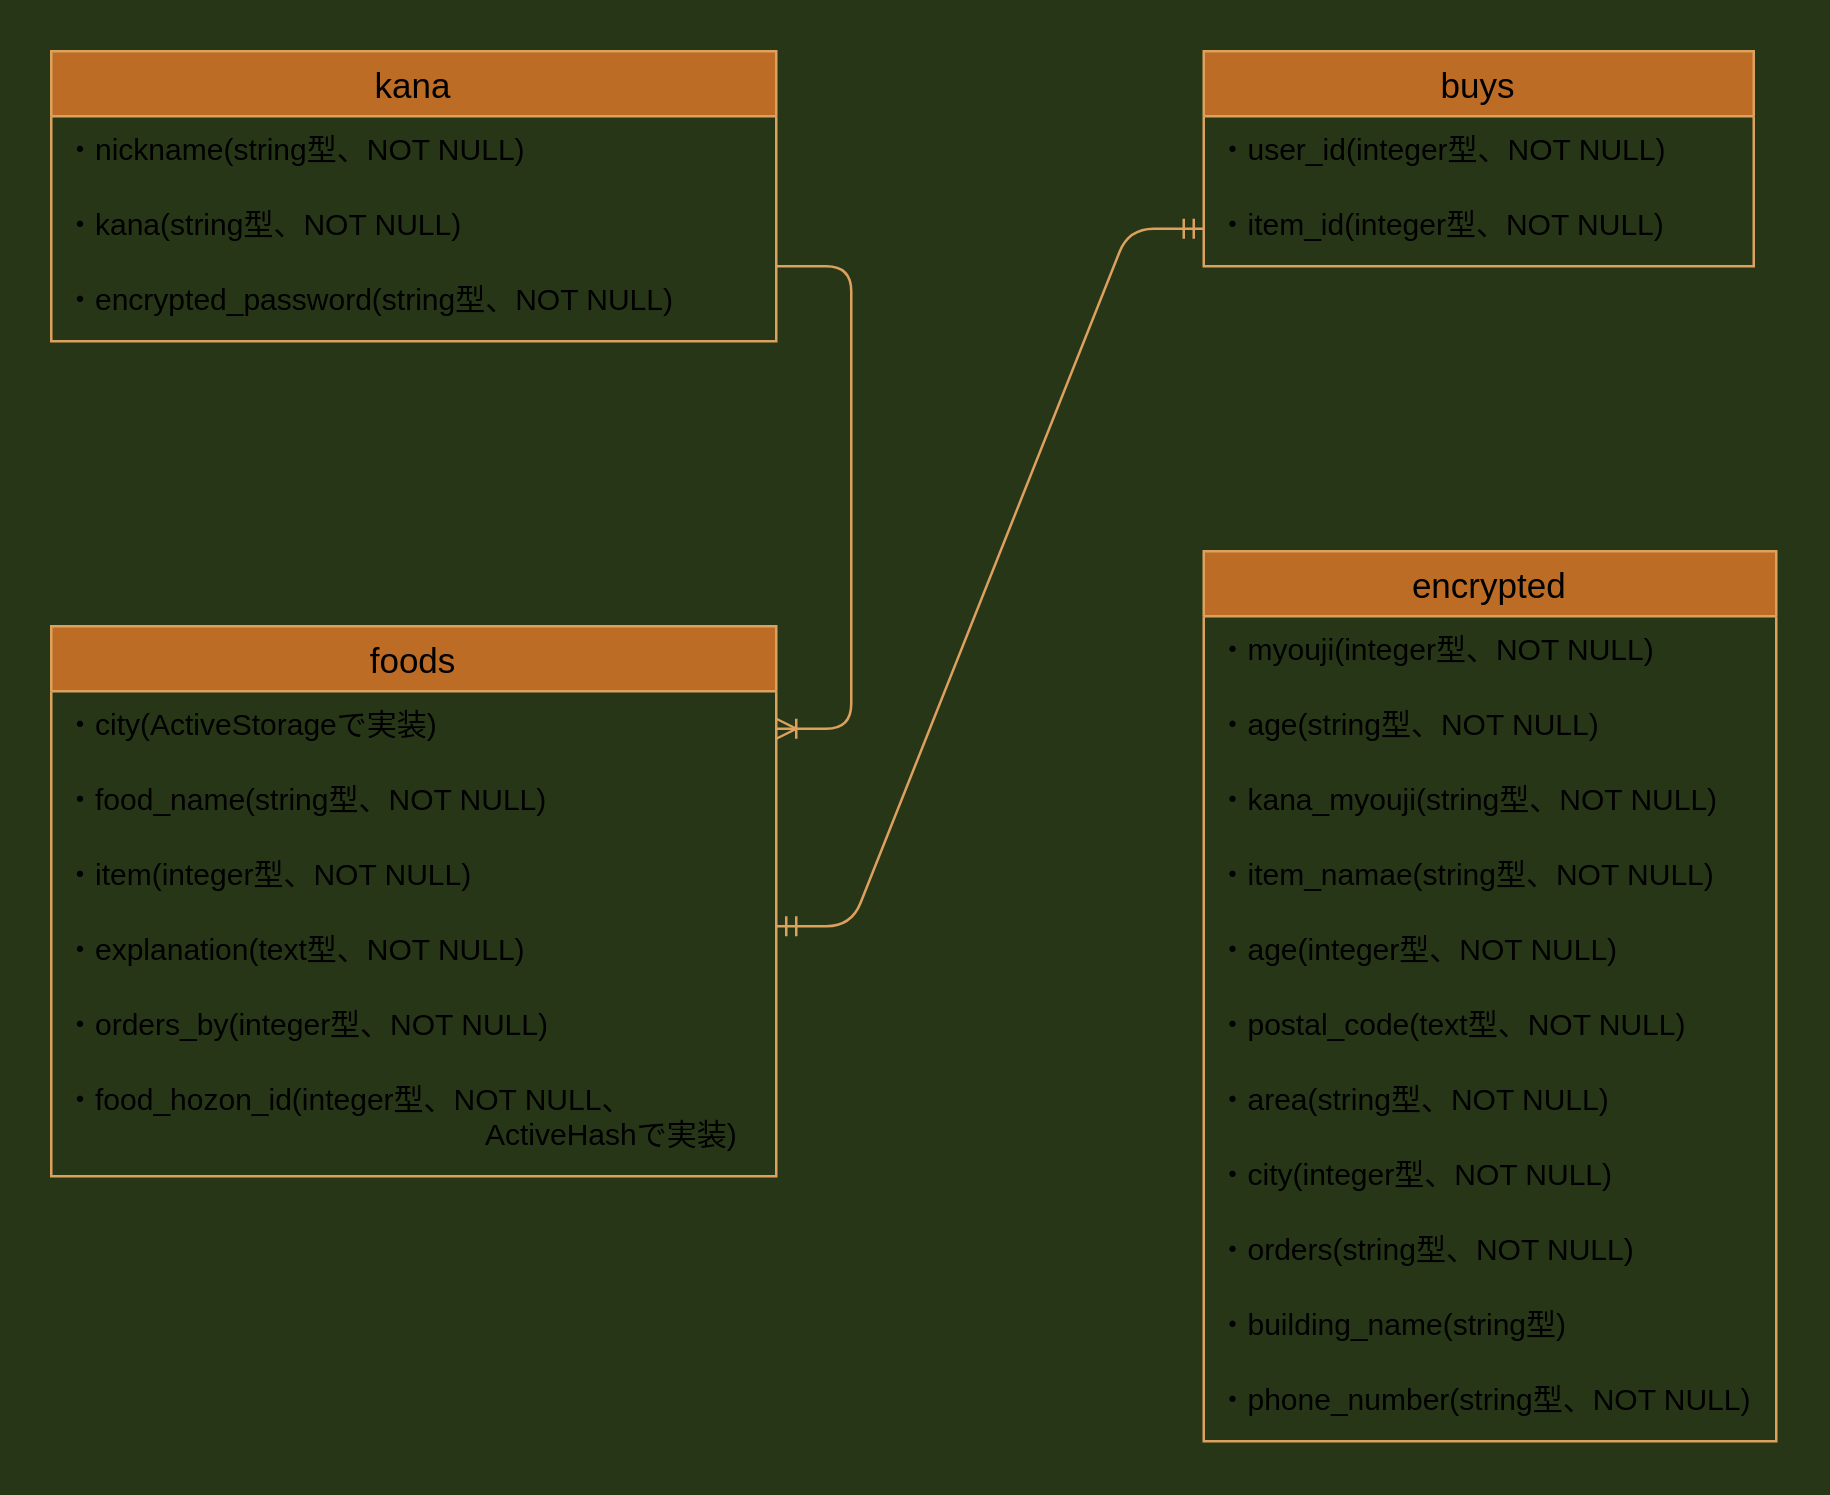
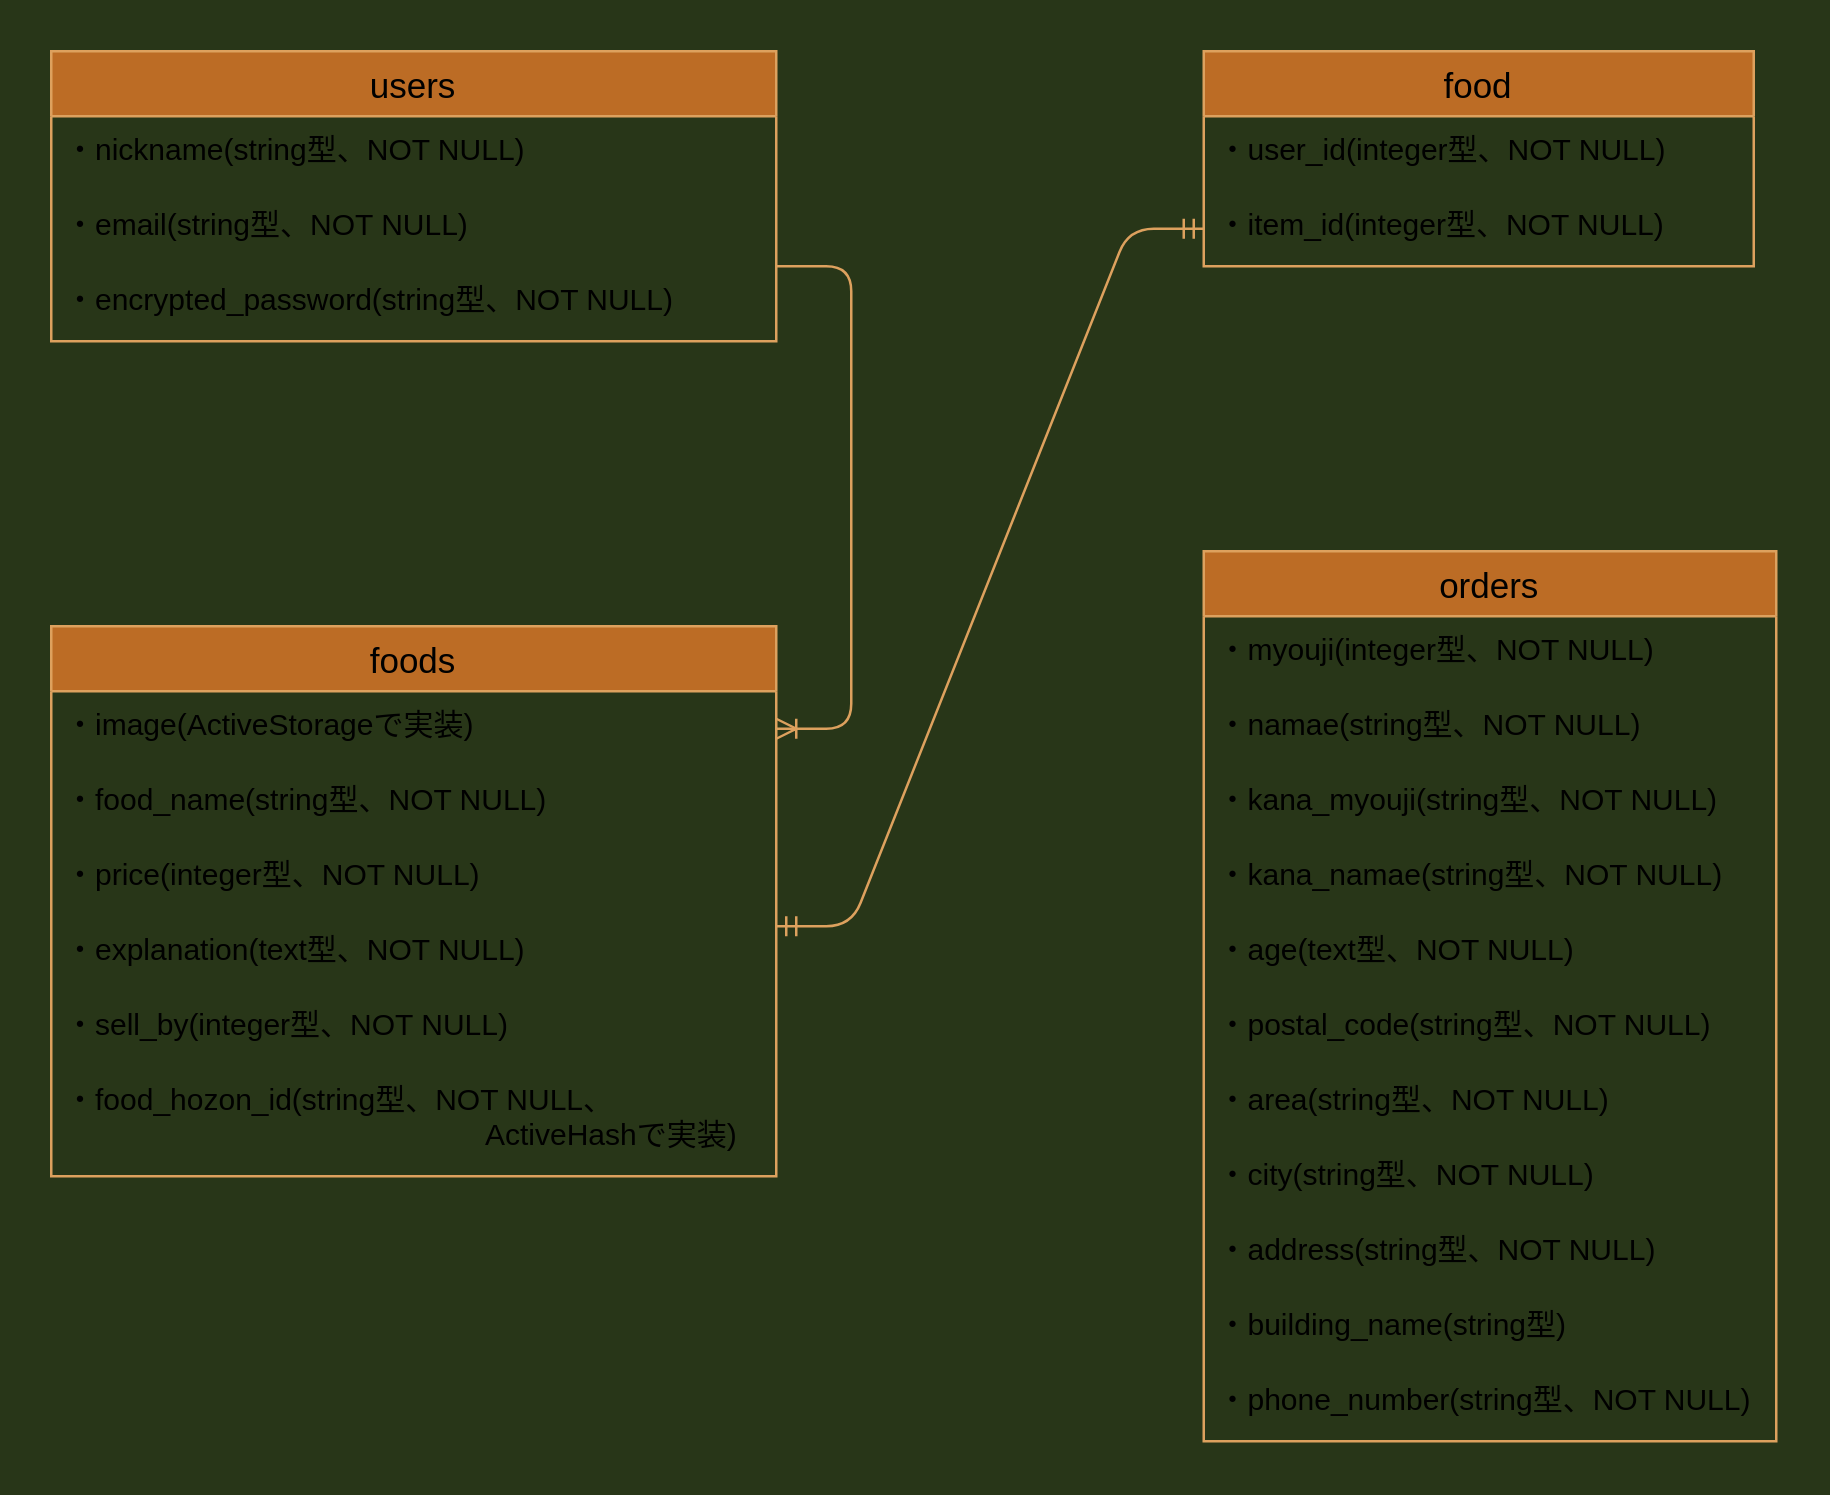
(413, 86) -> (413, 86)
(1478, 86) -> (1478, 86)
(270, 225) -> (271, 225)
(1489, 586) -> (1489, 586)
(277, 725) -> (285, 725)
(1414, 725) -> (1431, 725)
(275, 875) -> (283, 875)
(1469, 875) -> (1473, 875)
(1423, 950) -> (1401, 950)
(321, 1025) -> (296, 1025)
(1465, 1025) -> (1478, 1025)
(357, 1100) -> (349, 1100)
(1427, 1175) -> (1419, 1175)
(1440, 1250) -> (1448, 1250)
